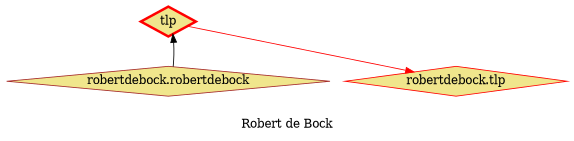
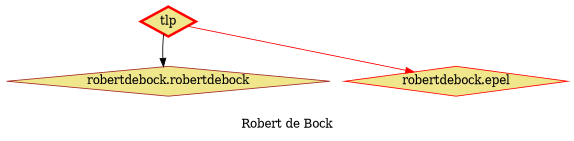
(174, 55) -> (163, 46)
(456, 81) -> (456, 81)
